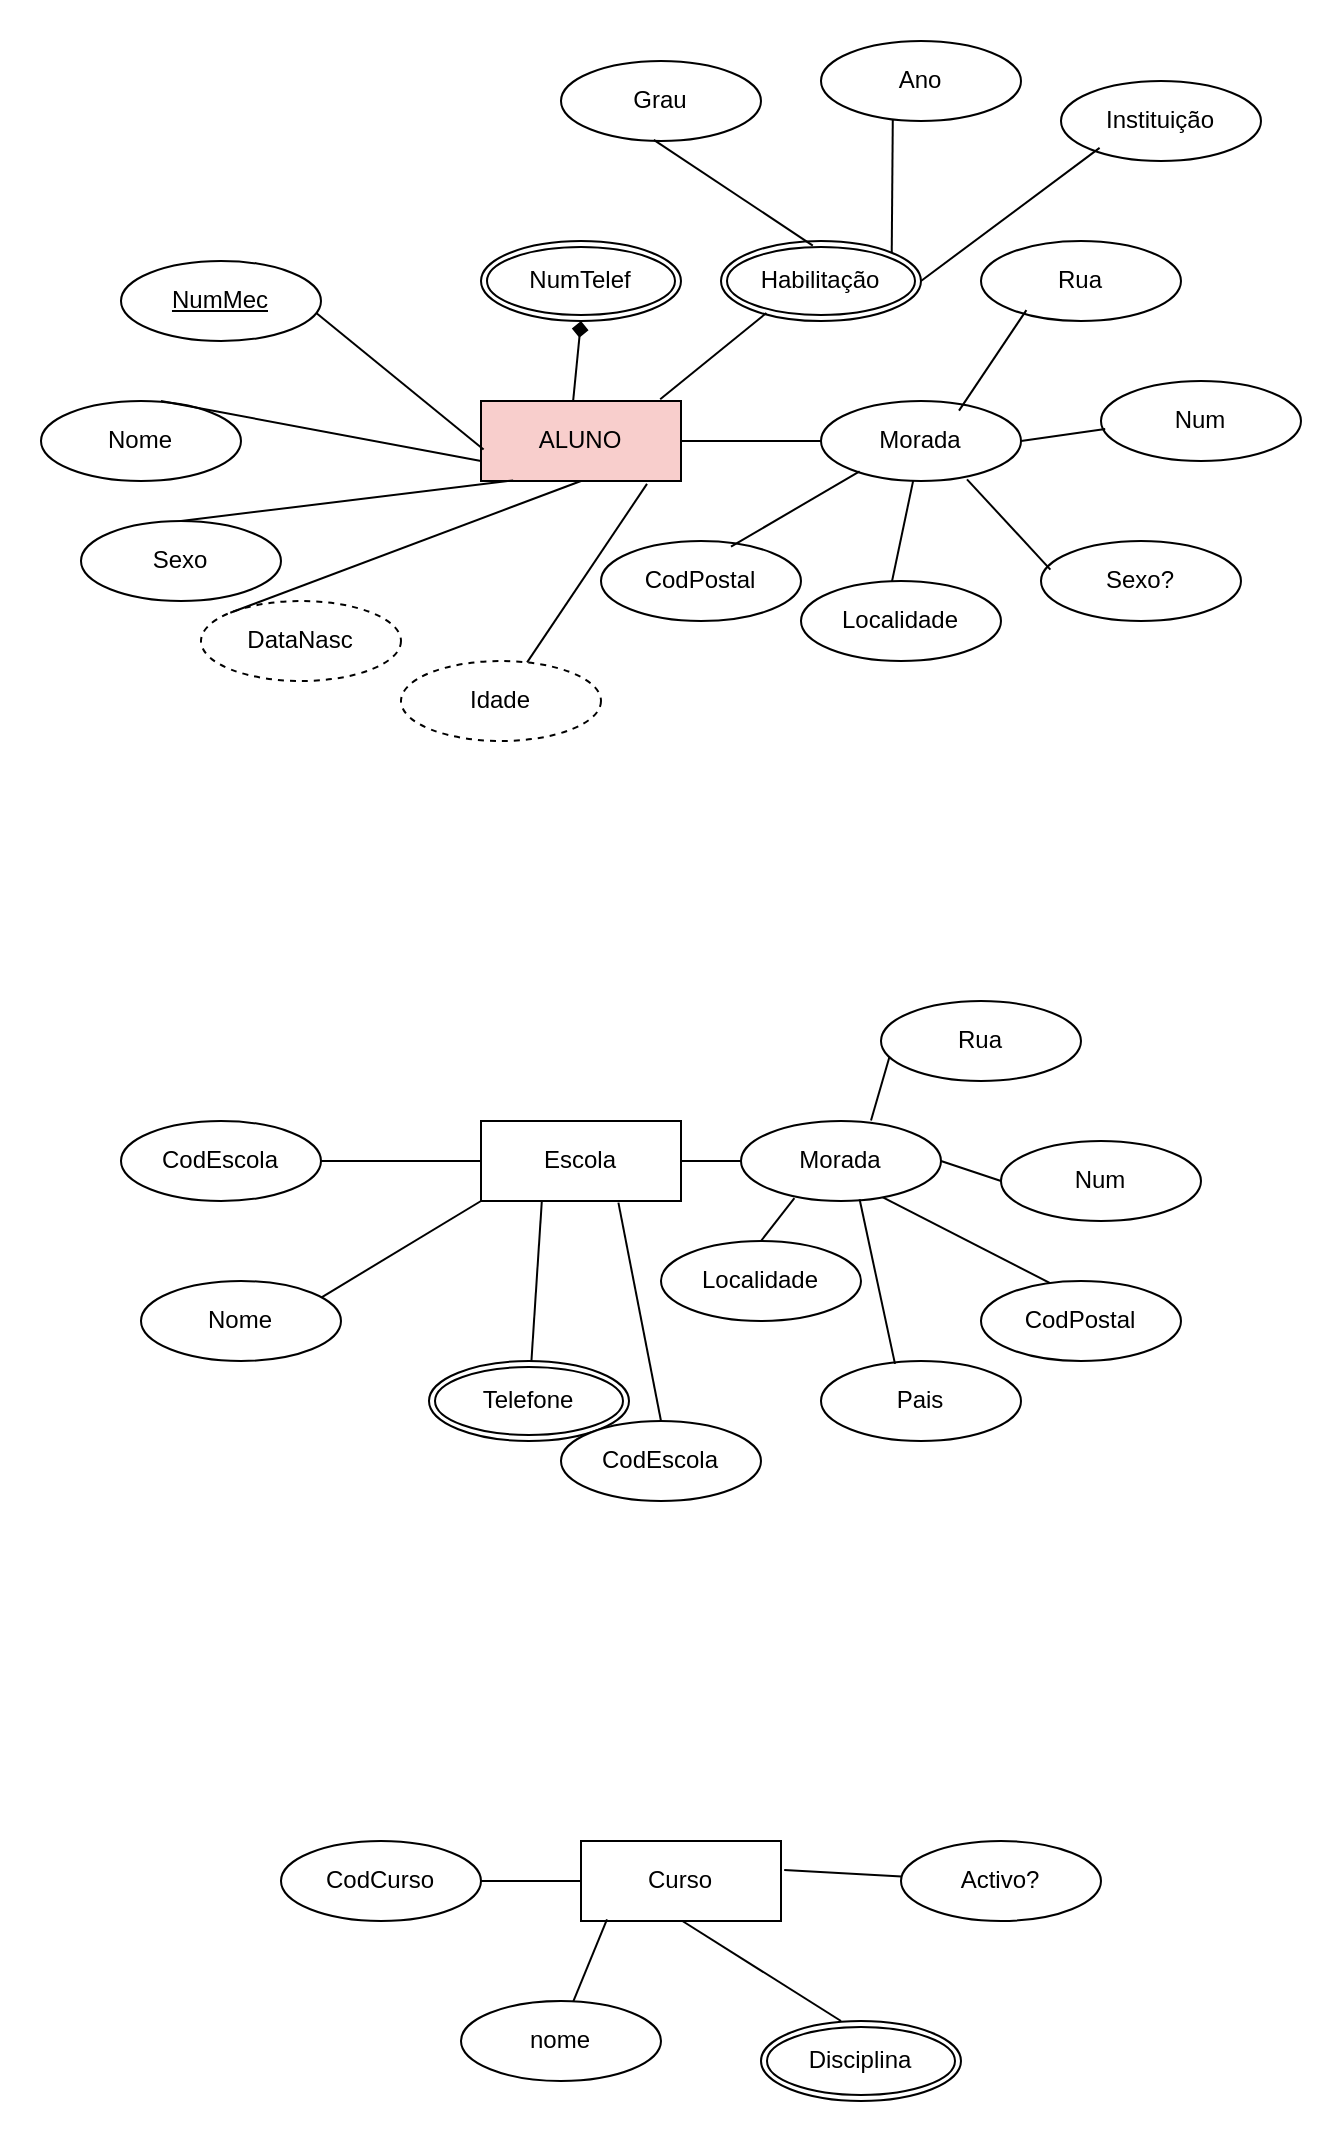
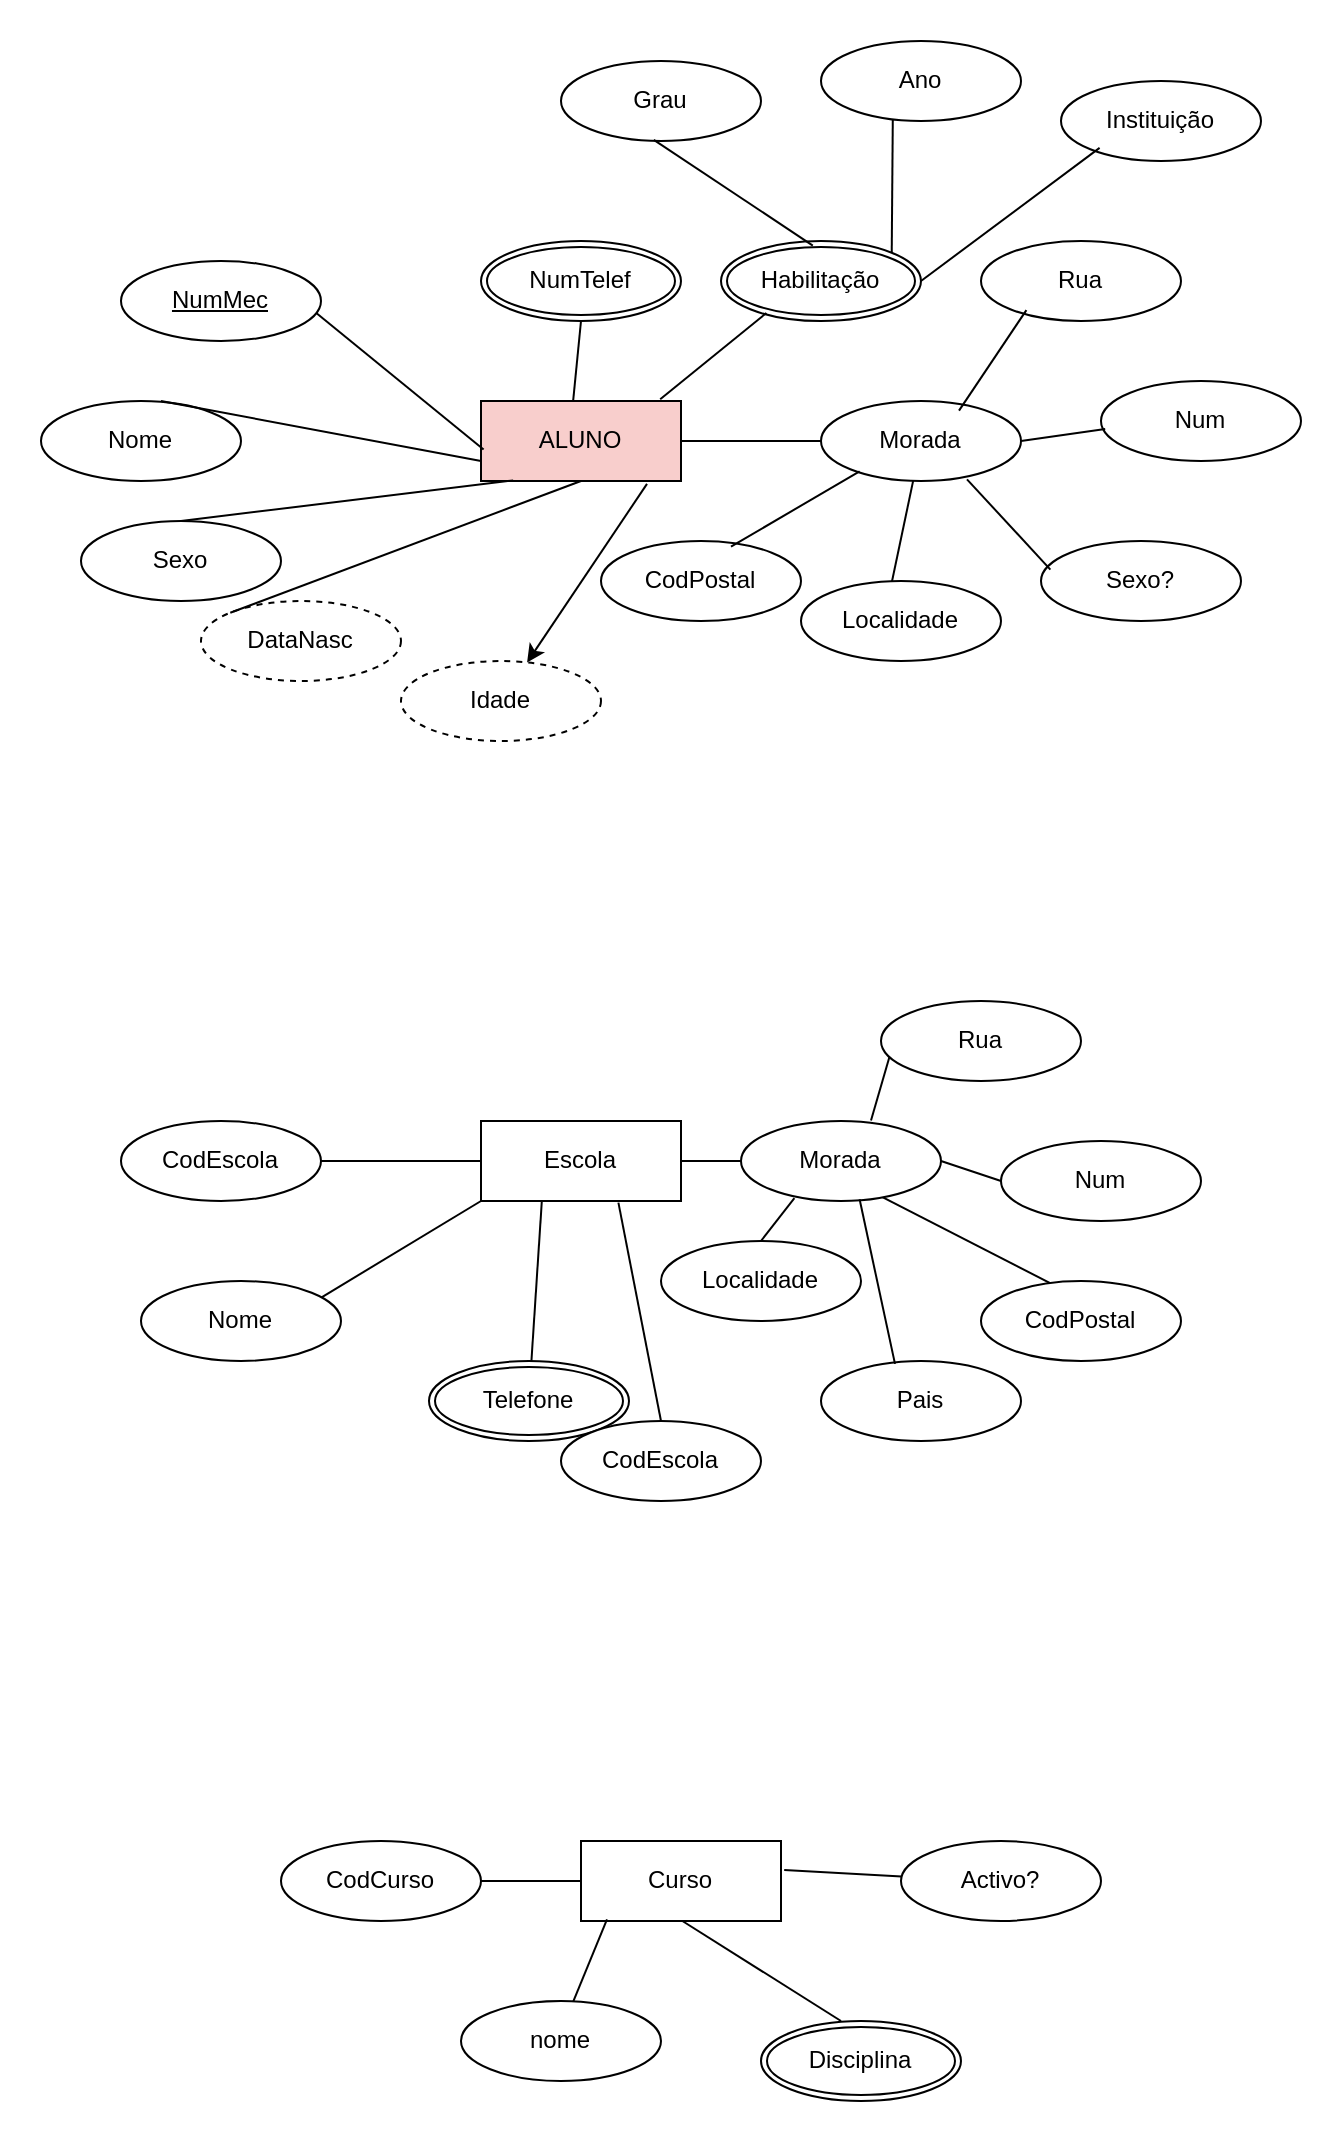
(579, 337) -> (580, 329)
(532, 656) -> (535, 650)
